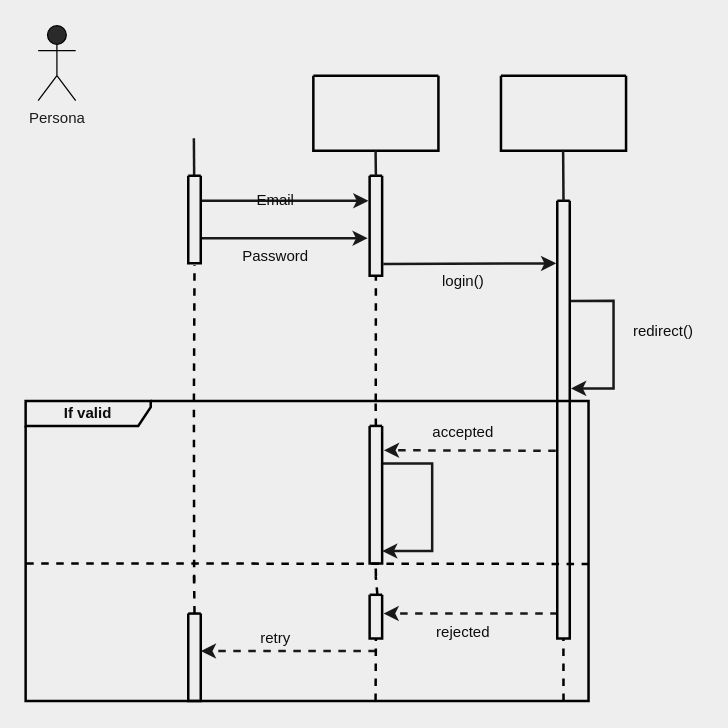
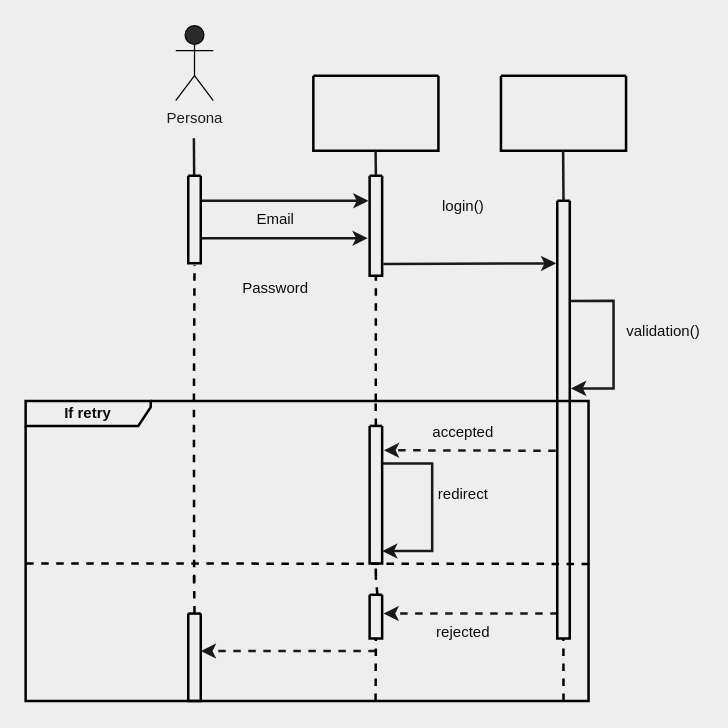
(57, 63) -> (194, 63)
(276, 201) -> (276, 219)
(276, 257) -> (276, 288)
(463, 282) -> (463, 207)
(663, 332) -> (663, 332)
(88, 413) -> (88, 413)
none -> (463, 494)
(276, 638) -> none
